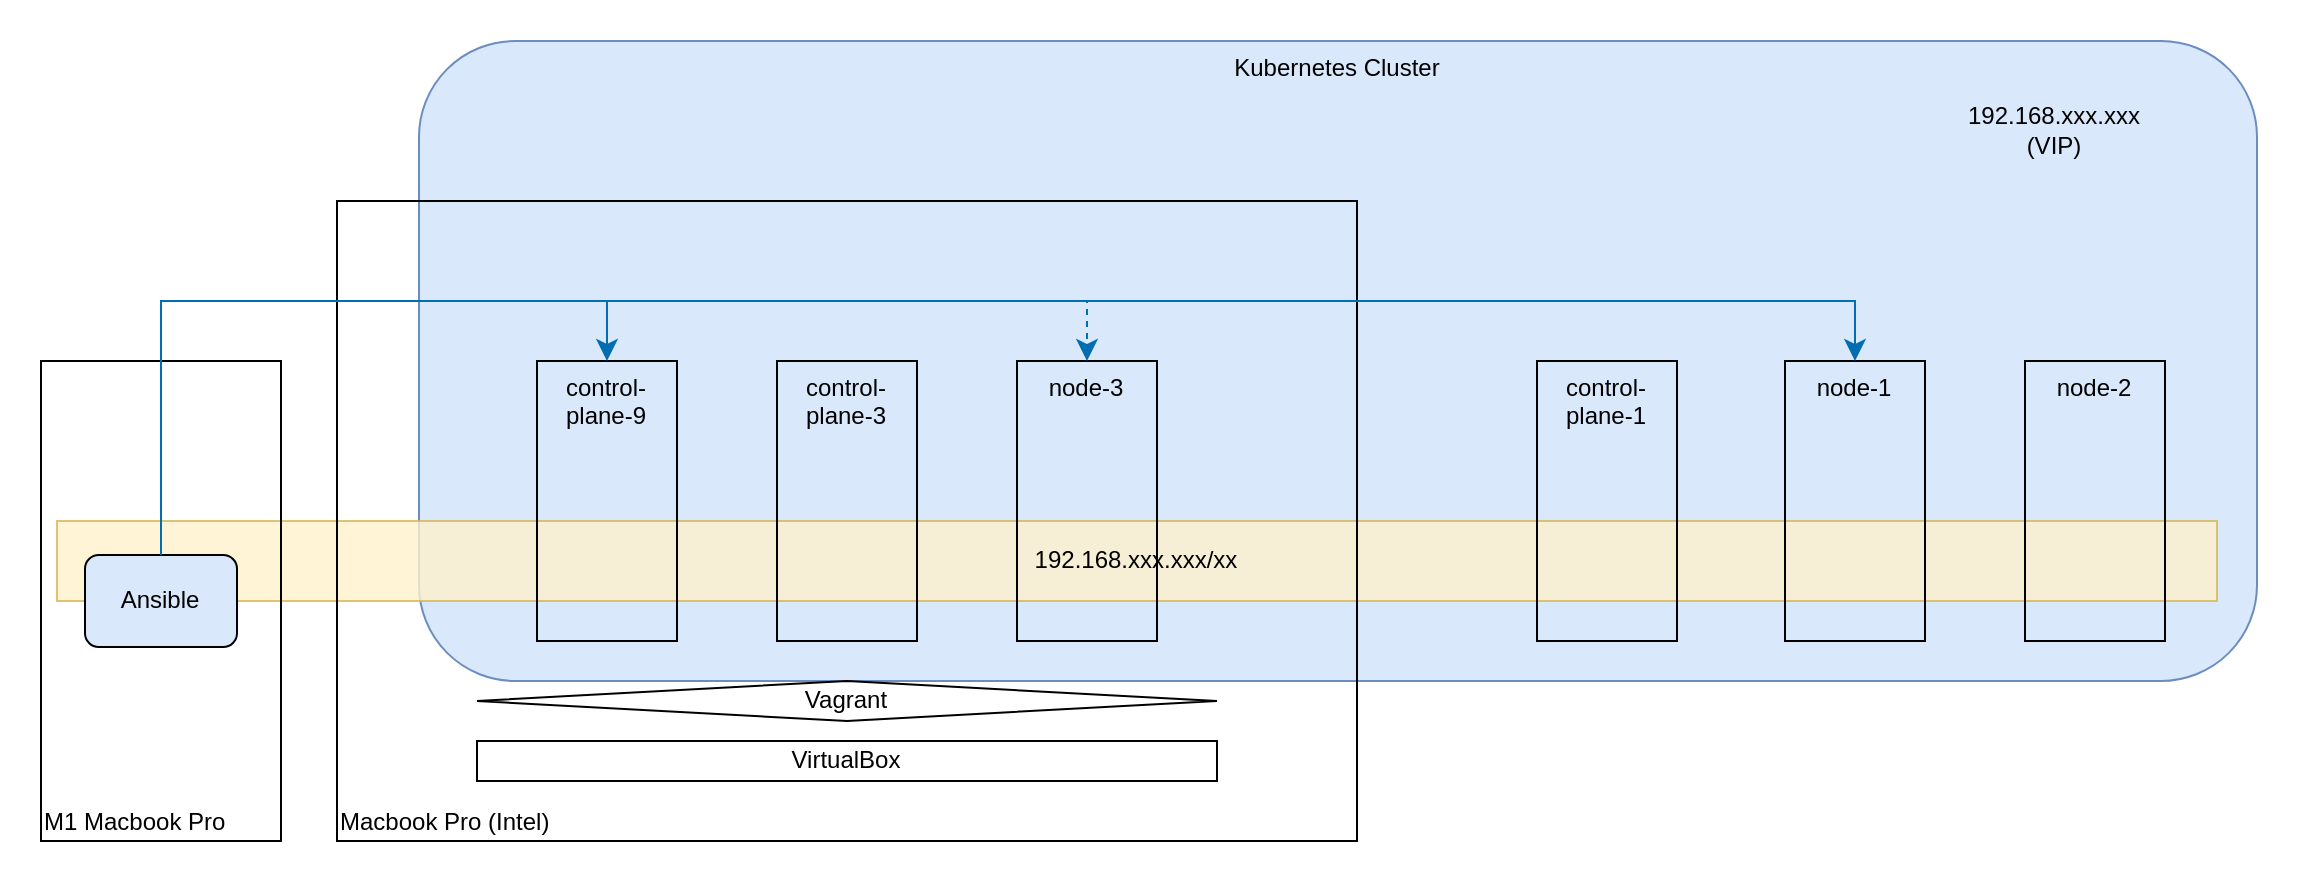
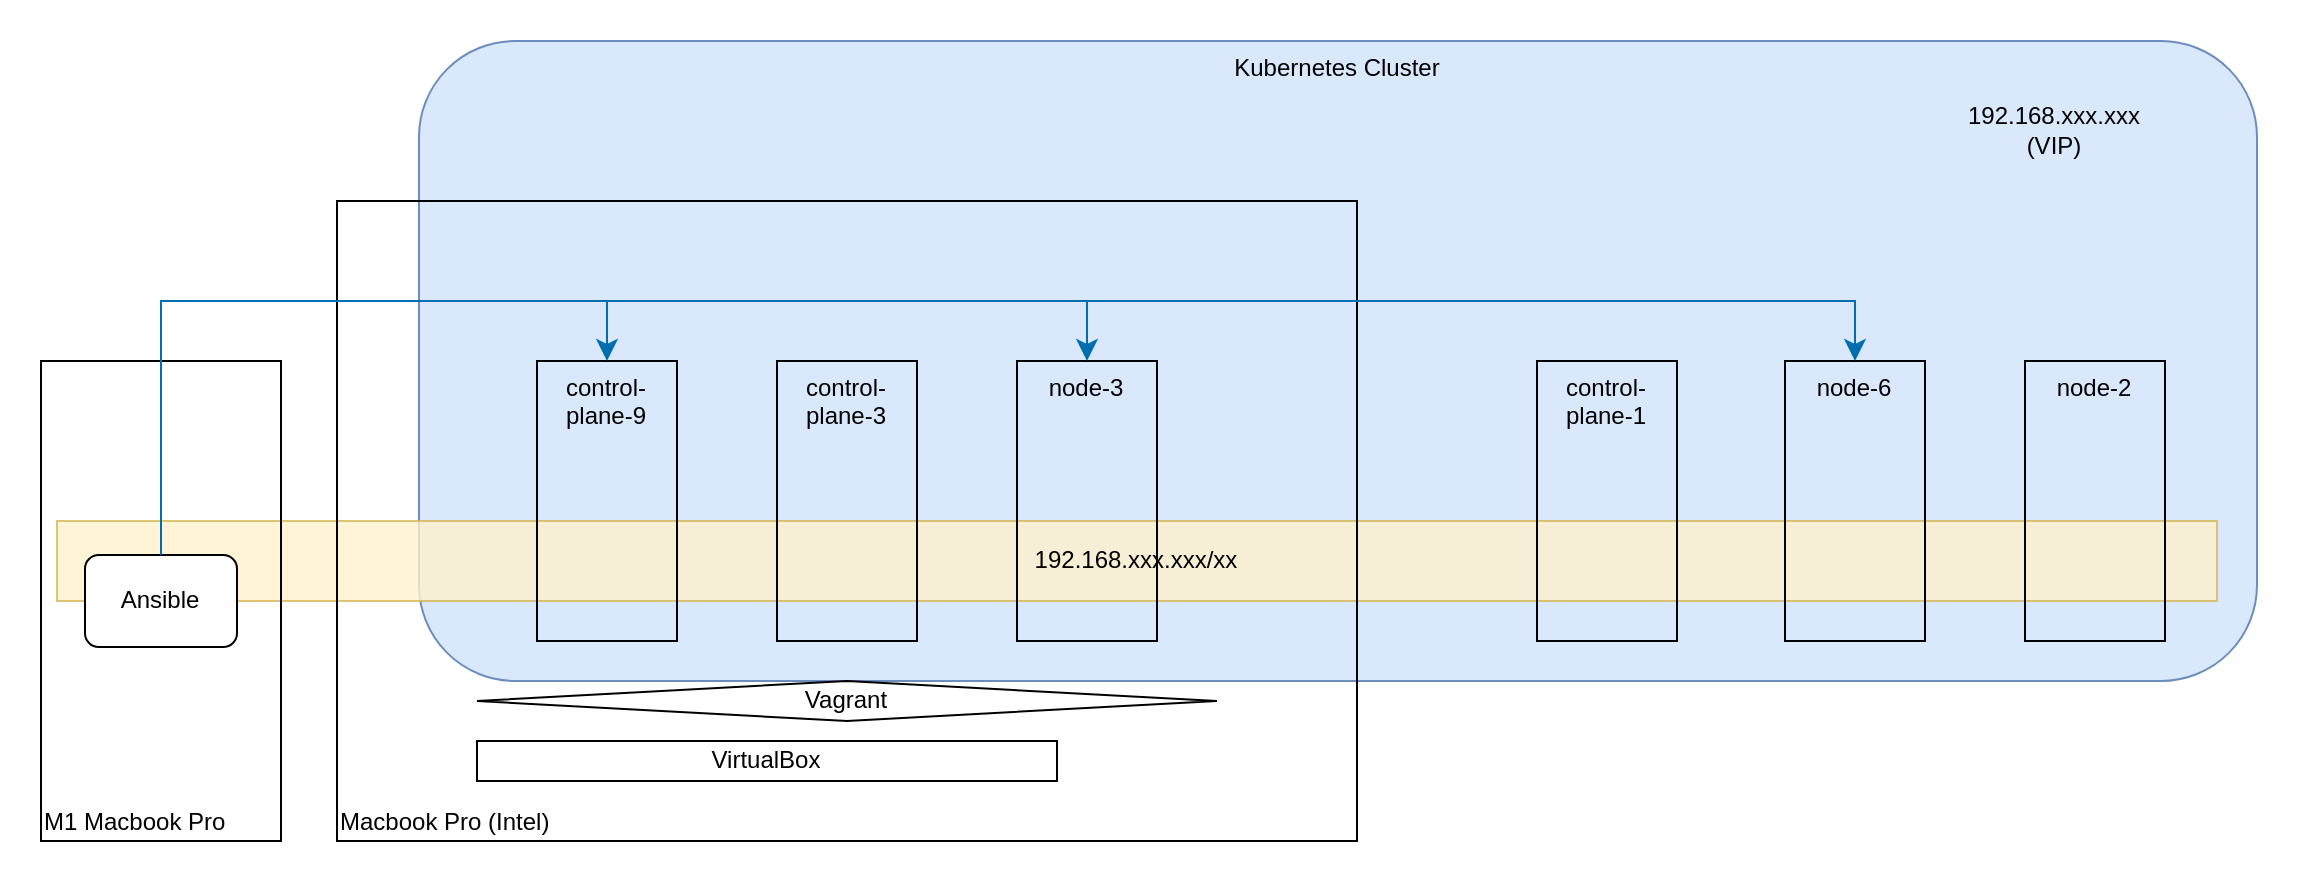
(1087, 325) -> (1087, 325)
(1855, 389) -> (1855, 389)
(161, 601) -> (161, 601)
(847, 761) -> (767, 761)
